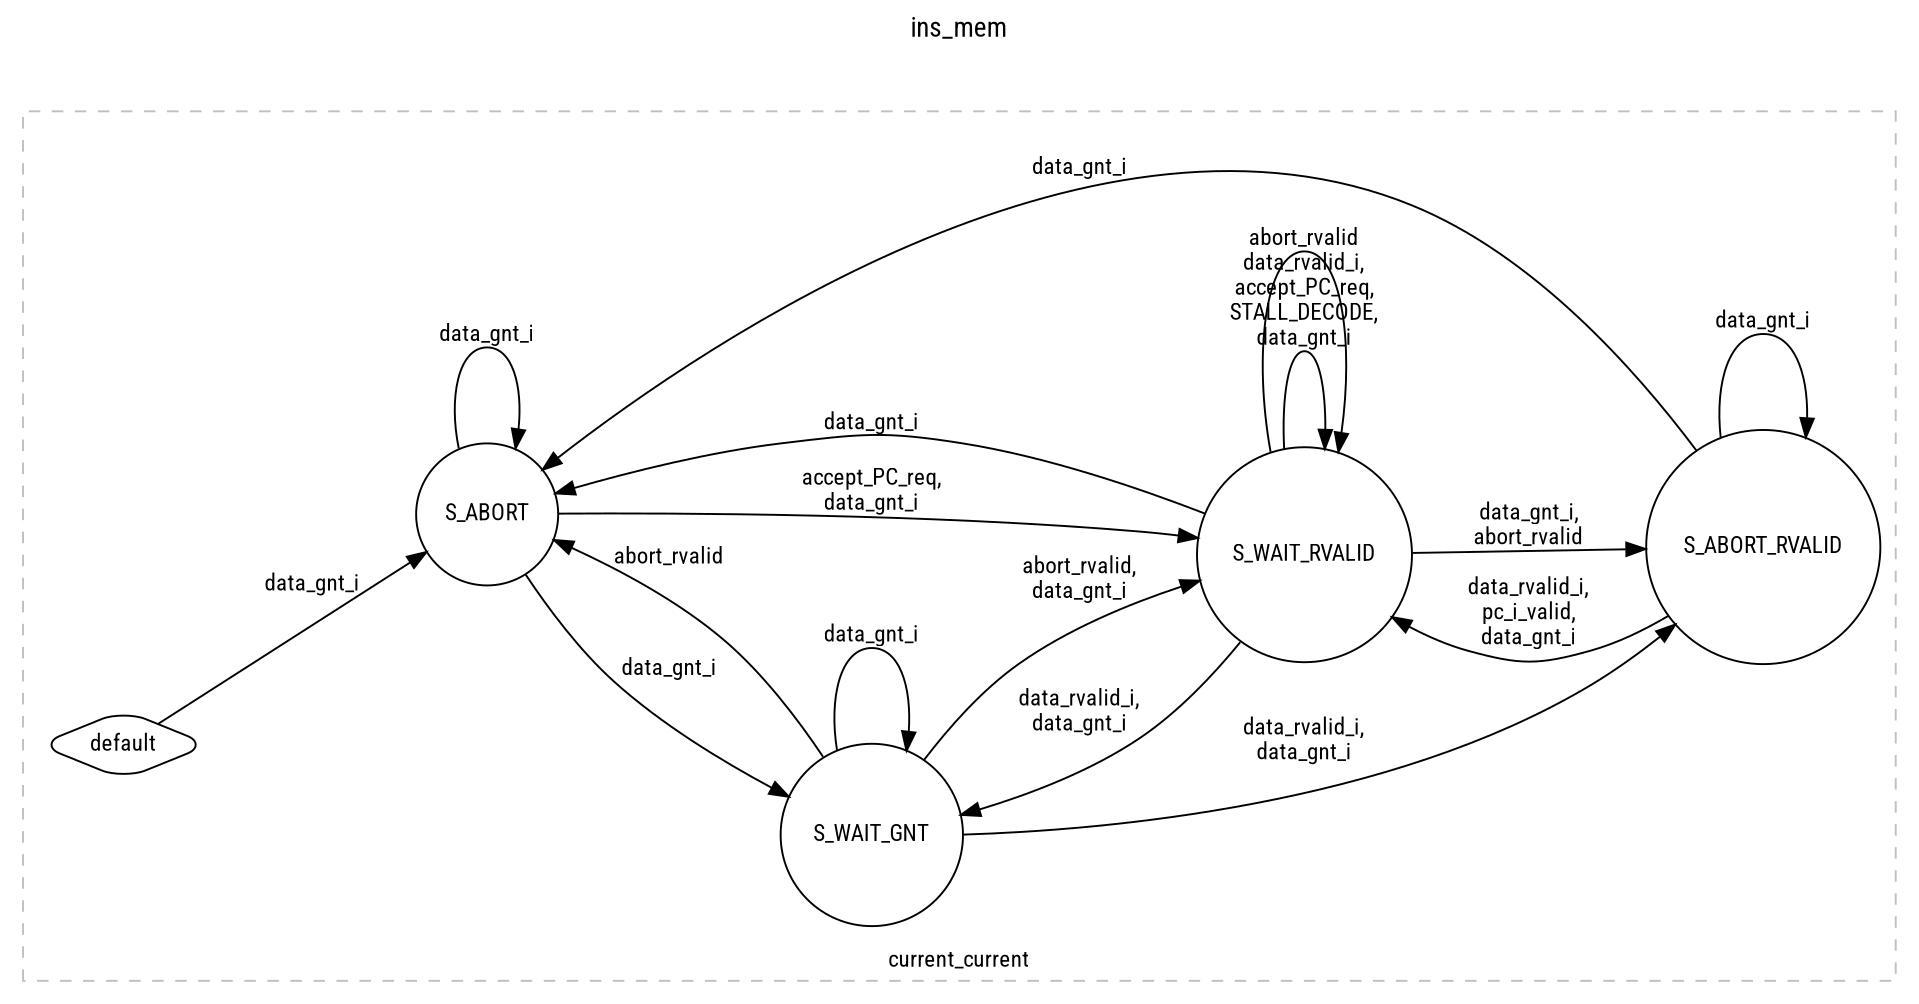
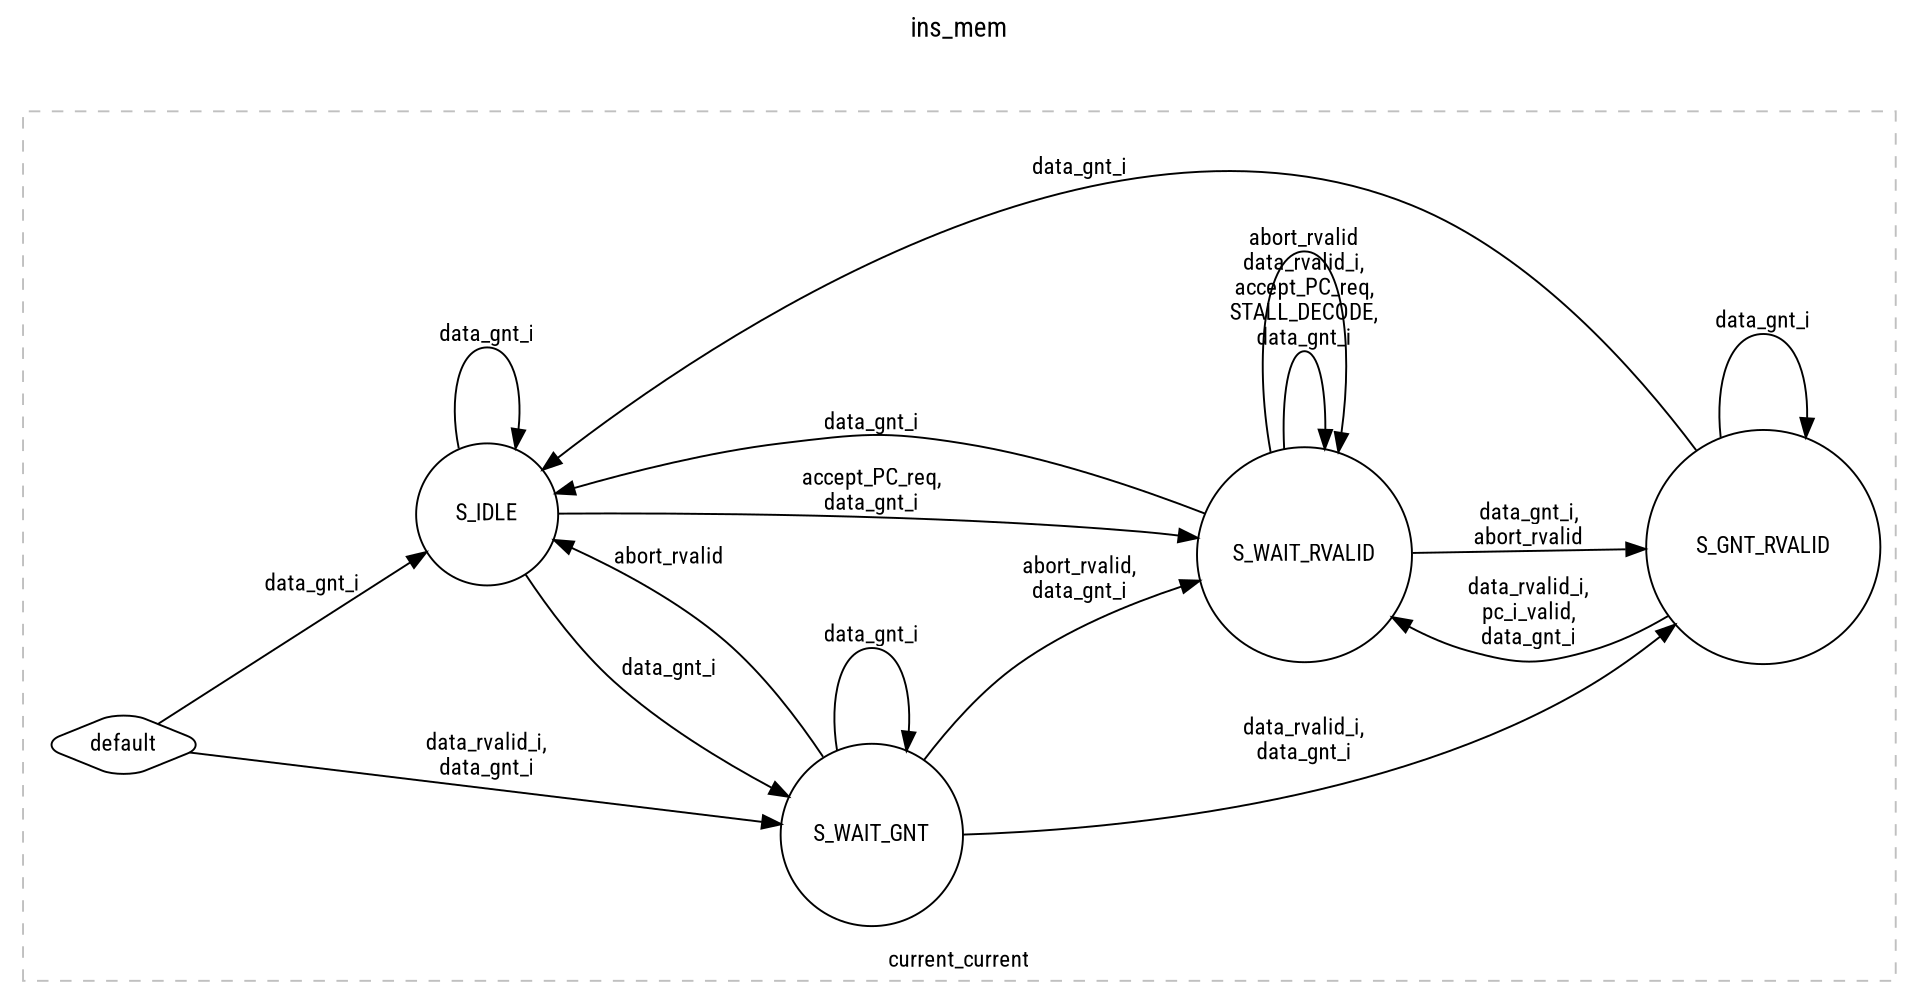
(487, 514) -> (487, 514)
(1763, 547) -> (1763, 547)
(1124, 748) -> (476, 787)
